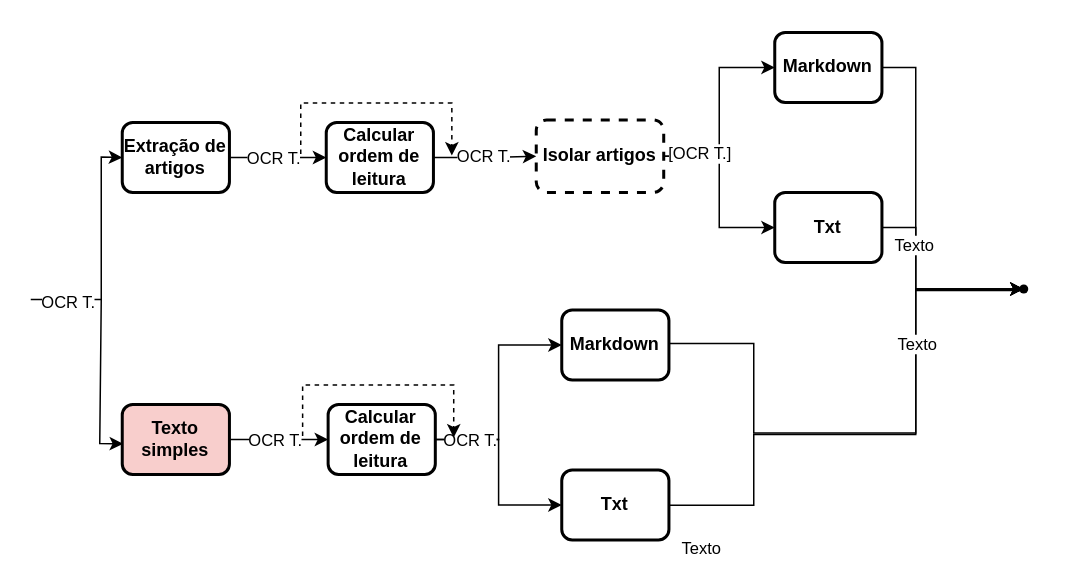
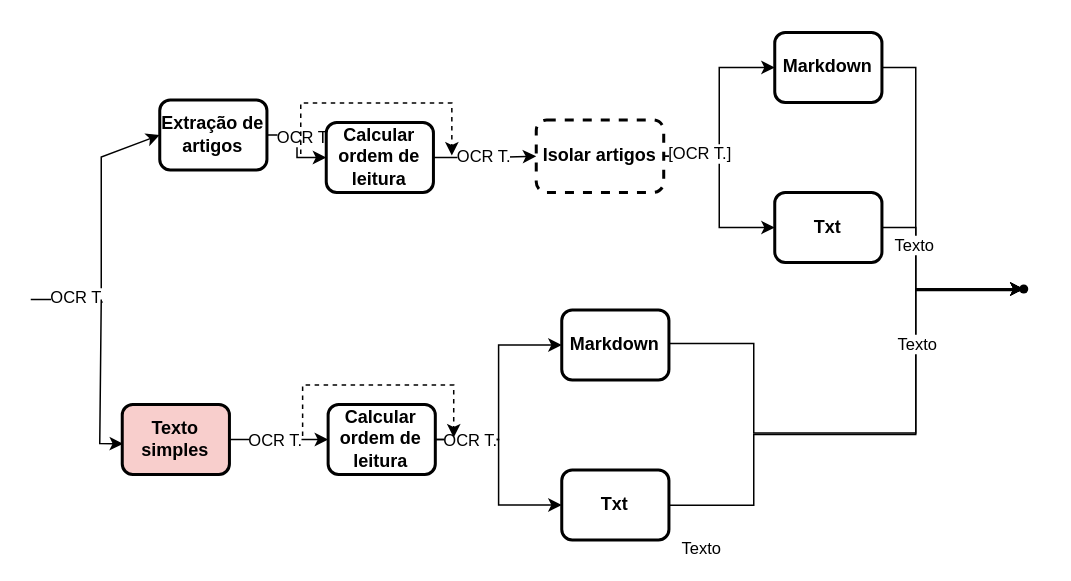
(176, 157) -> (213, 135)
